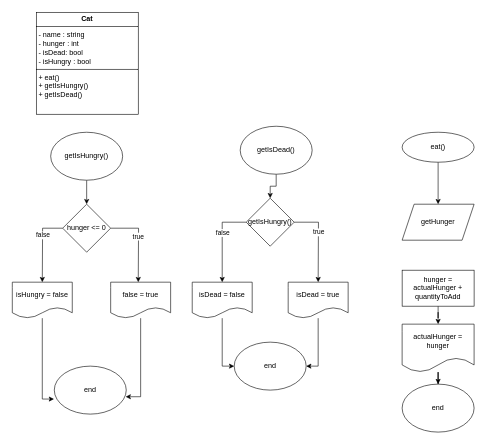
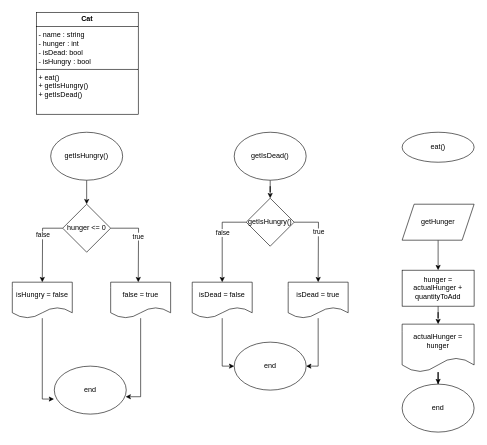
(276, 150) -> (270, 156)
(438, 198) -> none
none -> (438, 264)
